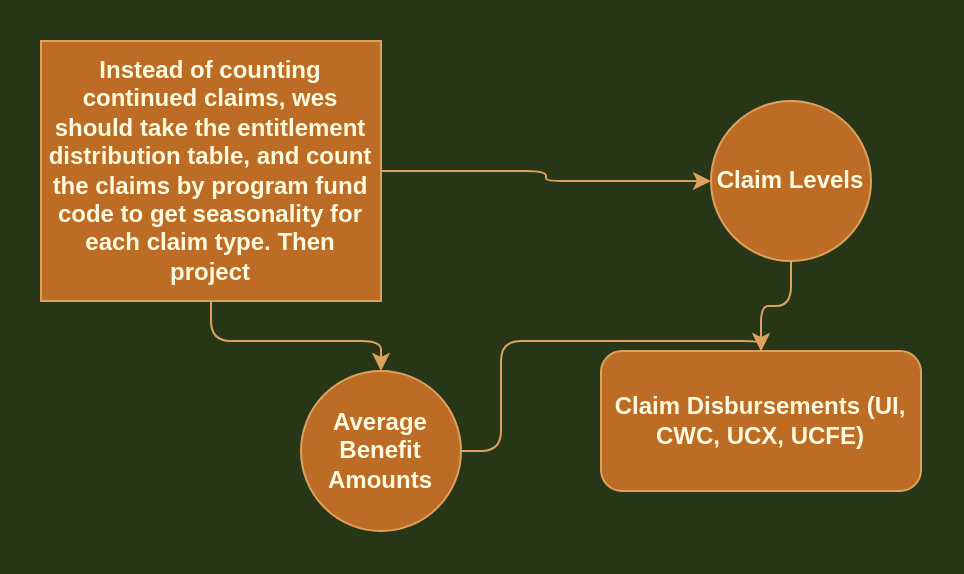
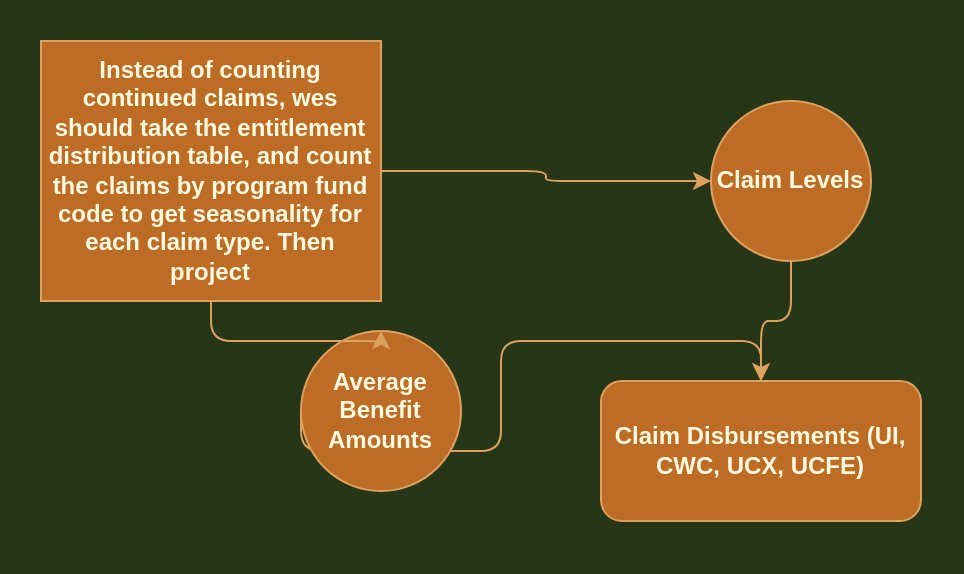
(761, 421) -> (761, 451)
(381, 451) -> (381, 411)
